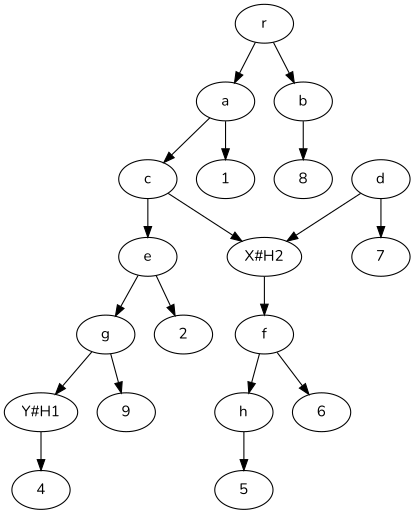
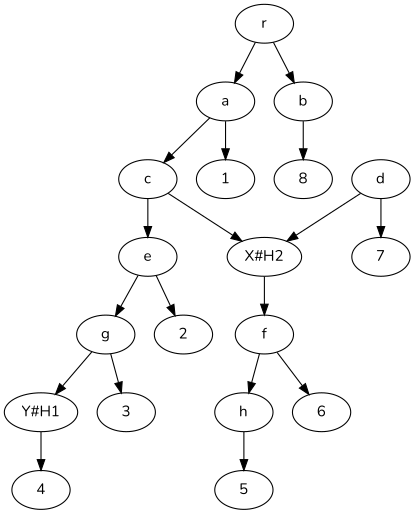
(126, 412) -> (126, 412)
